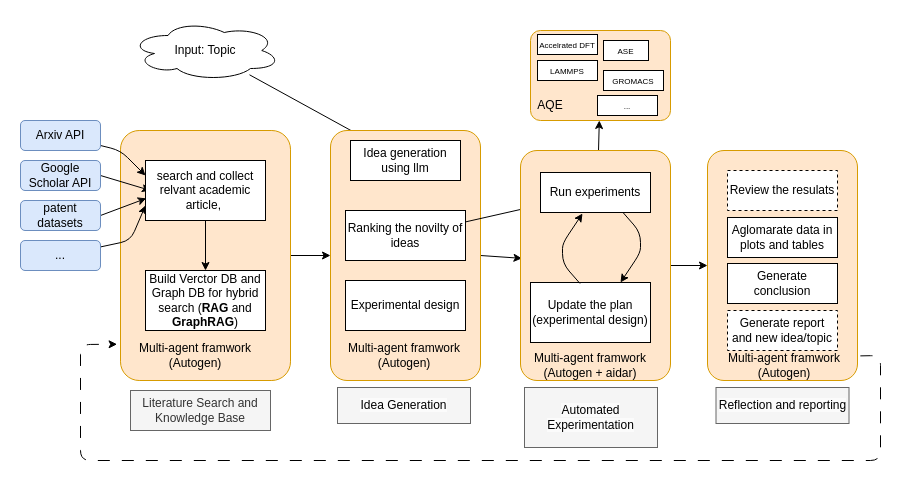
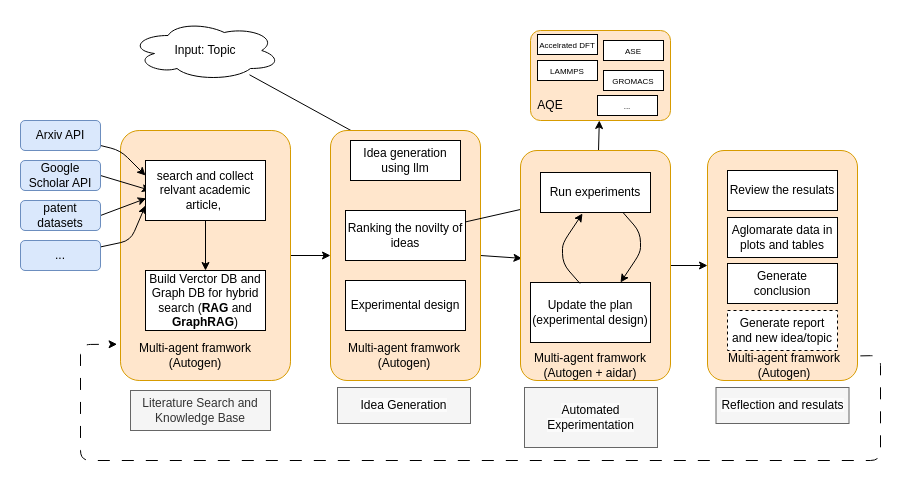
(626, 51) -> (634, 51)
(783, 191) -> (783, 191)
(783, 406) -> (783, 406)
